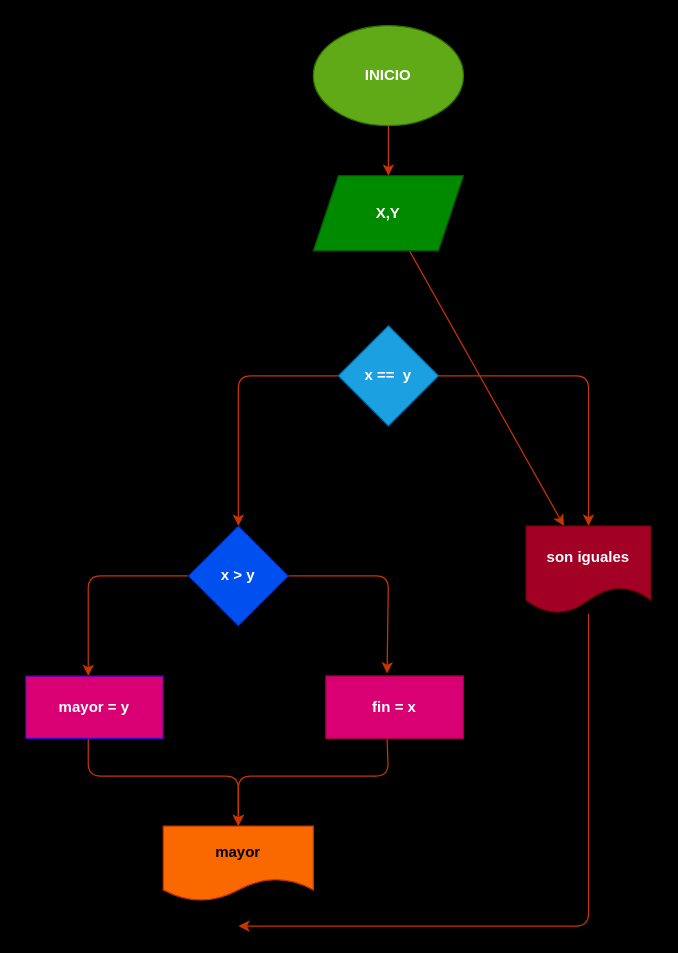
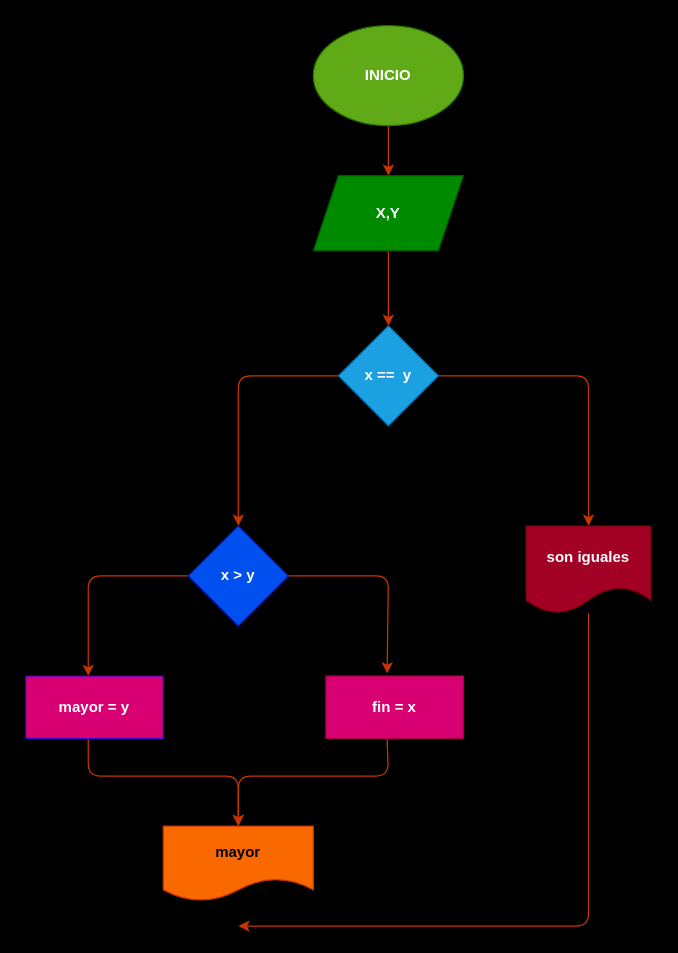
(484, 384) -> (388, 284)
(238, 576) -> (238, 576)
